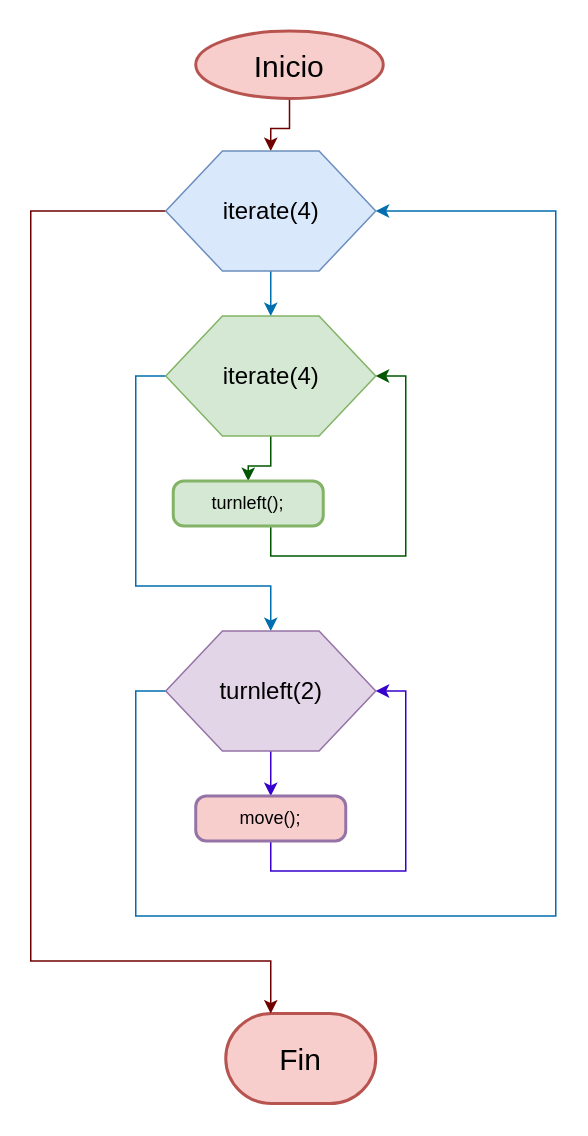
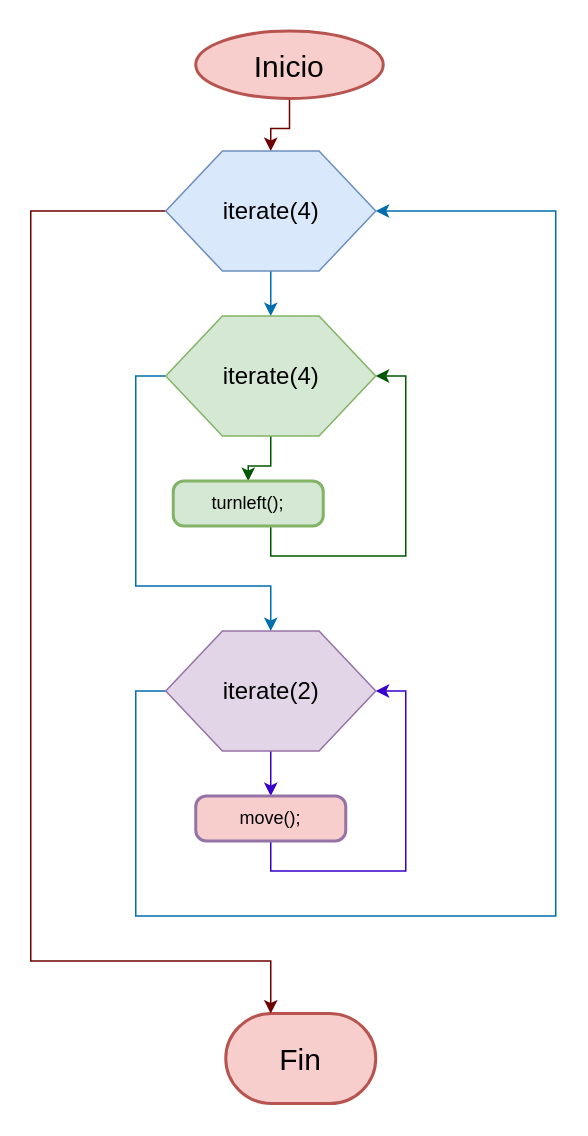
(272, 691) -> (272, 691)
